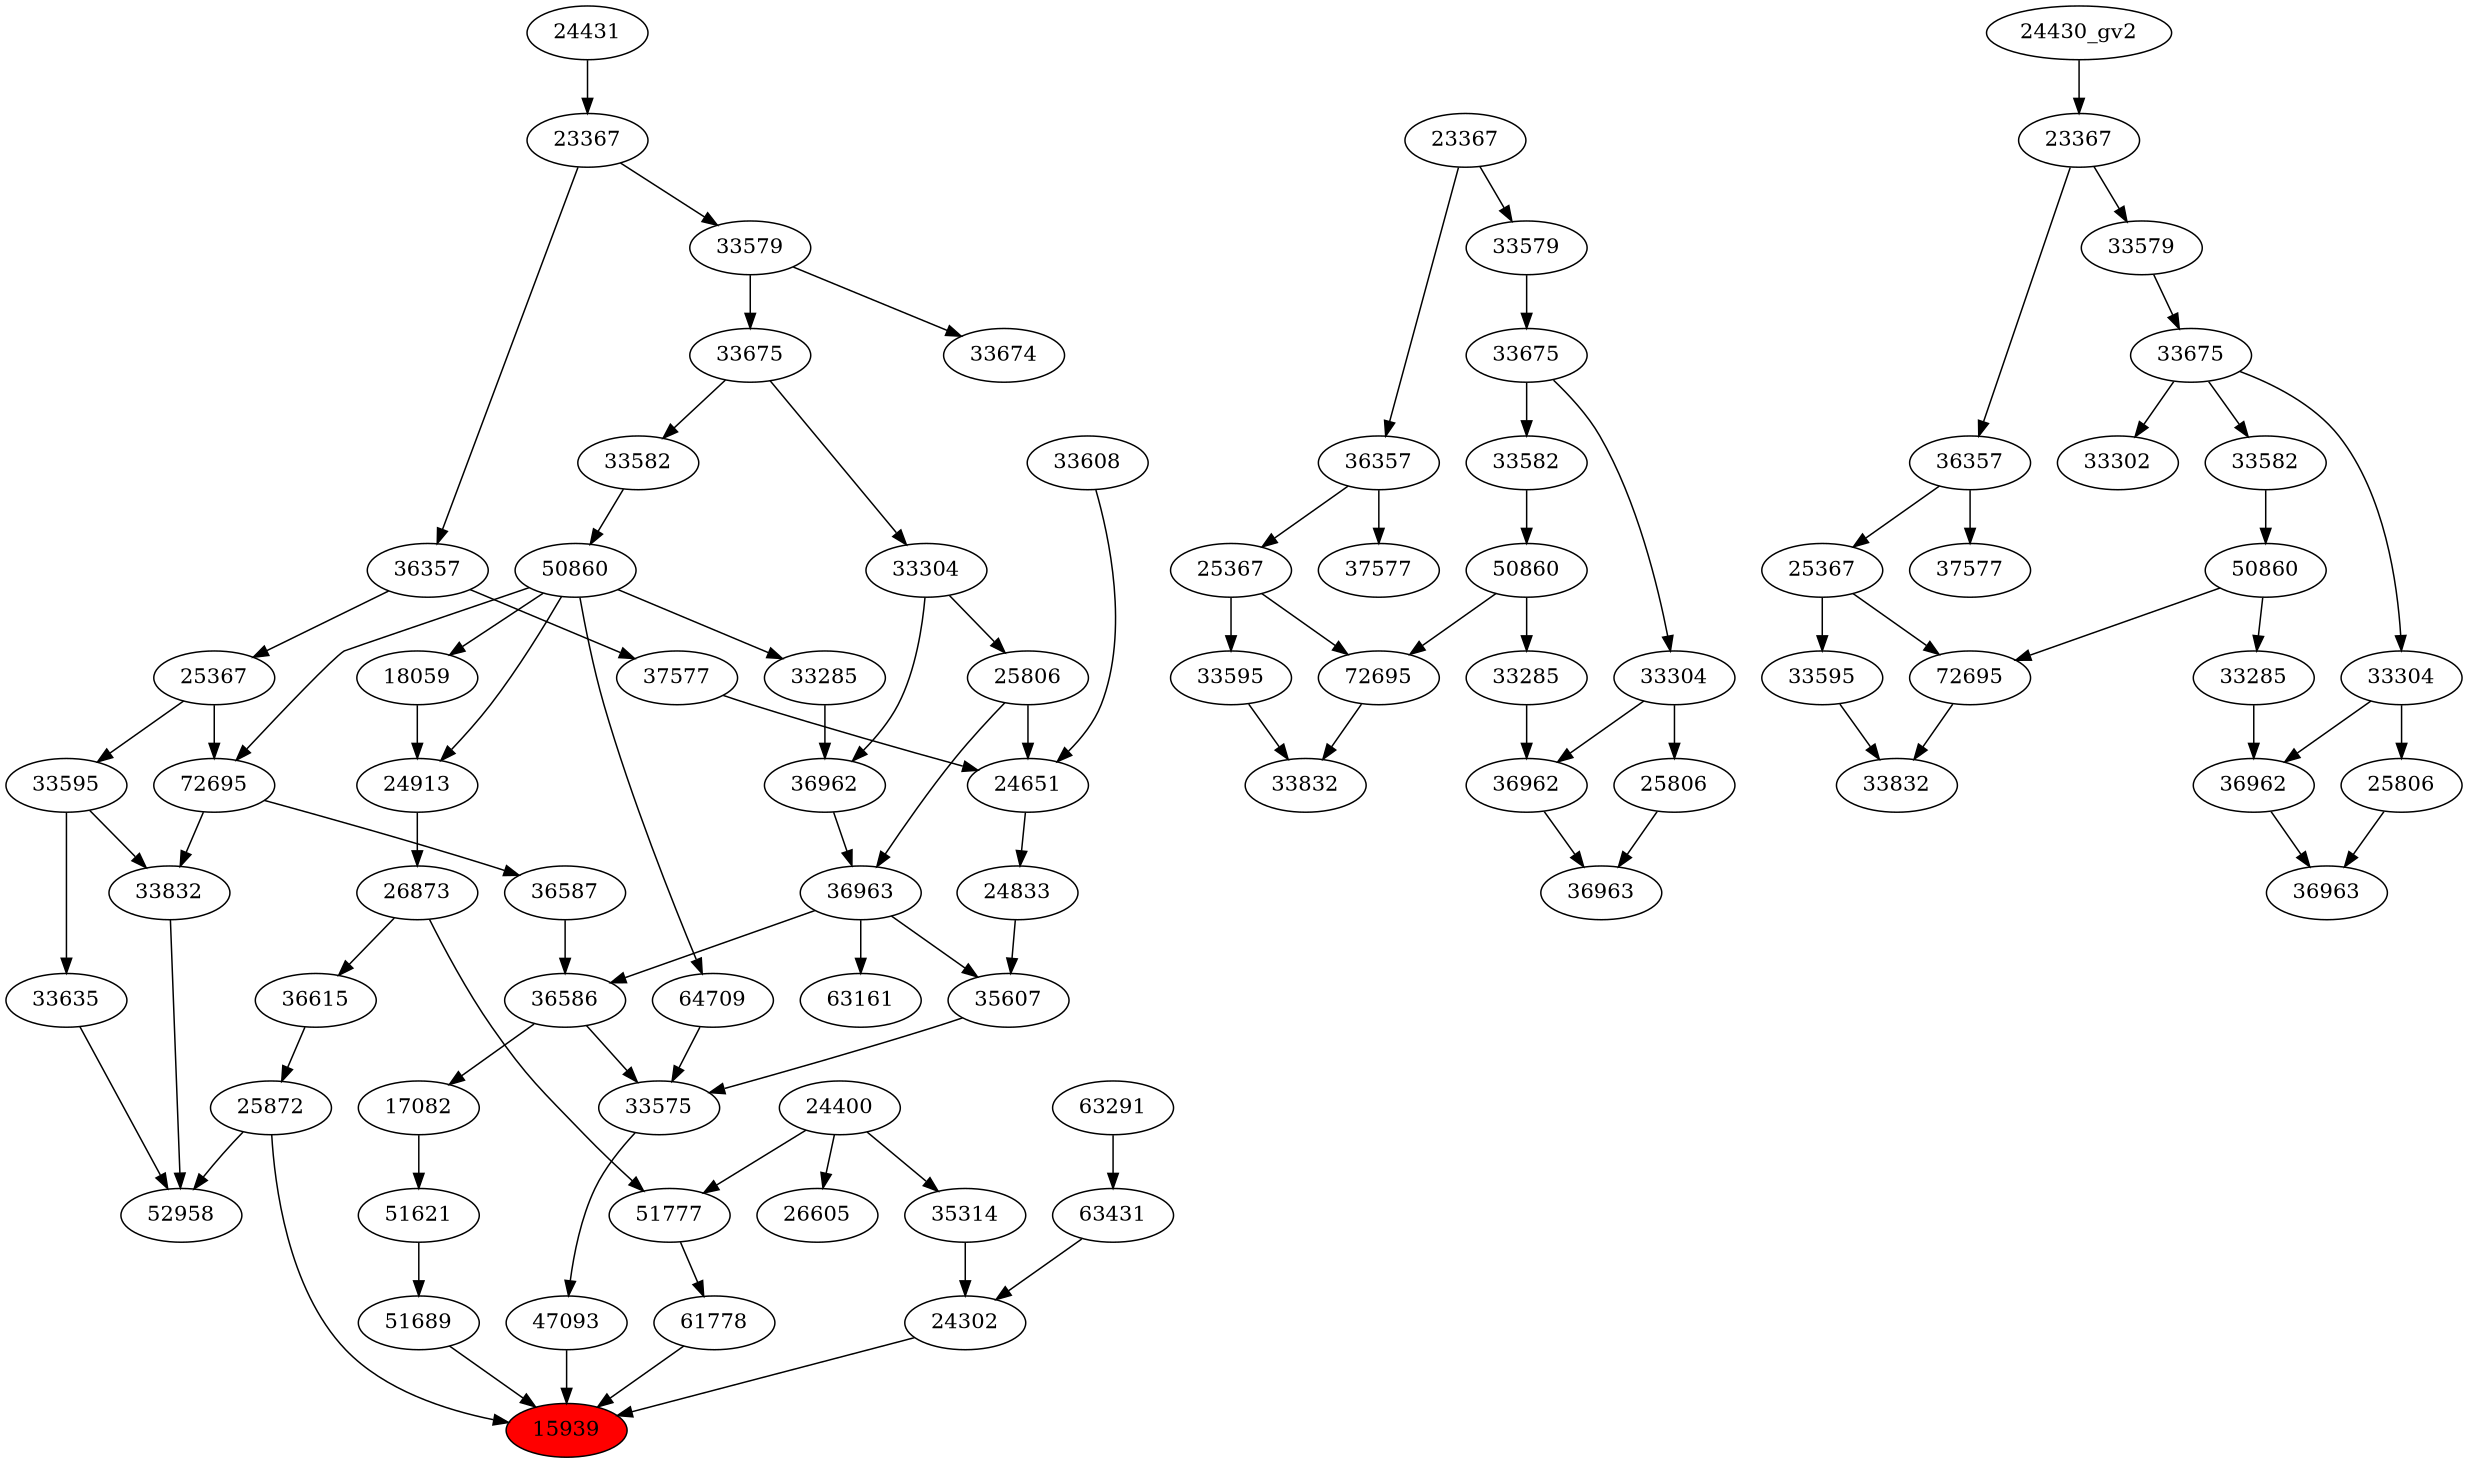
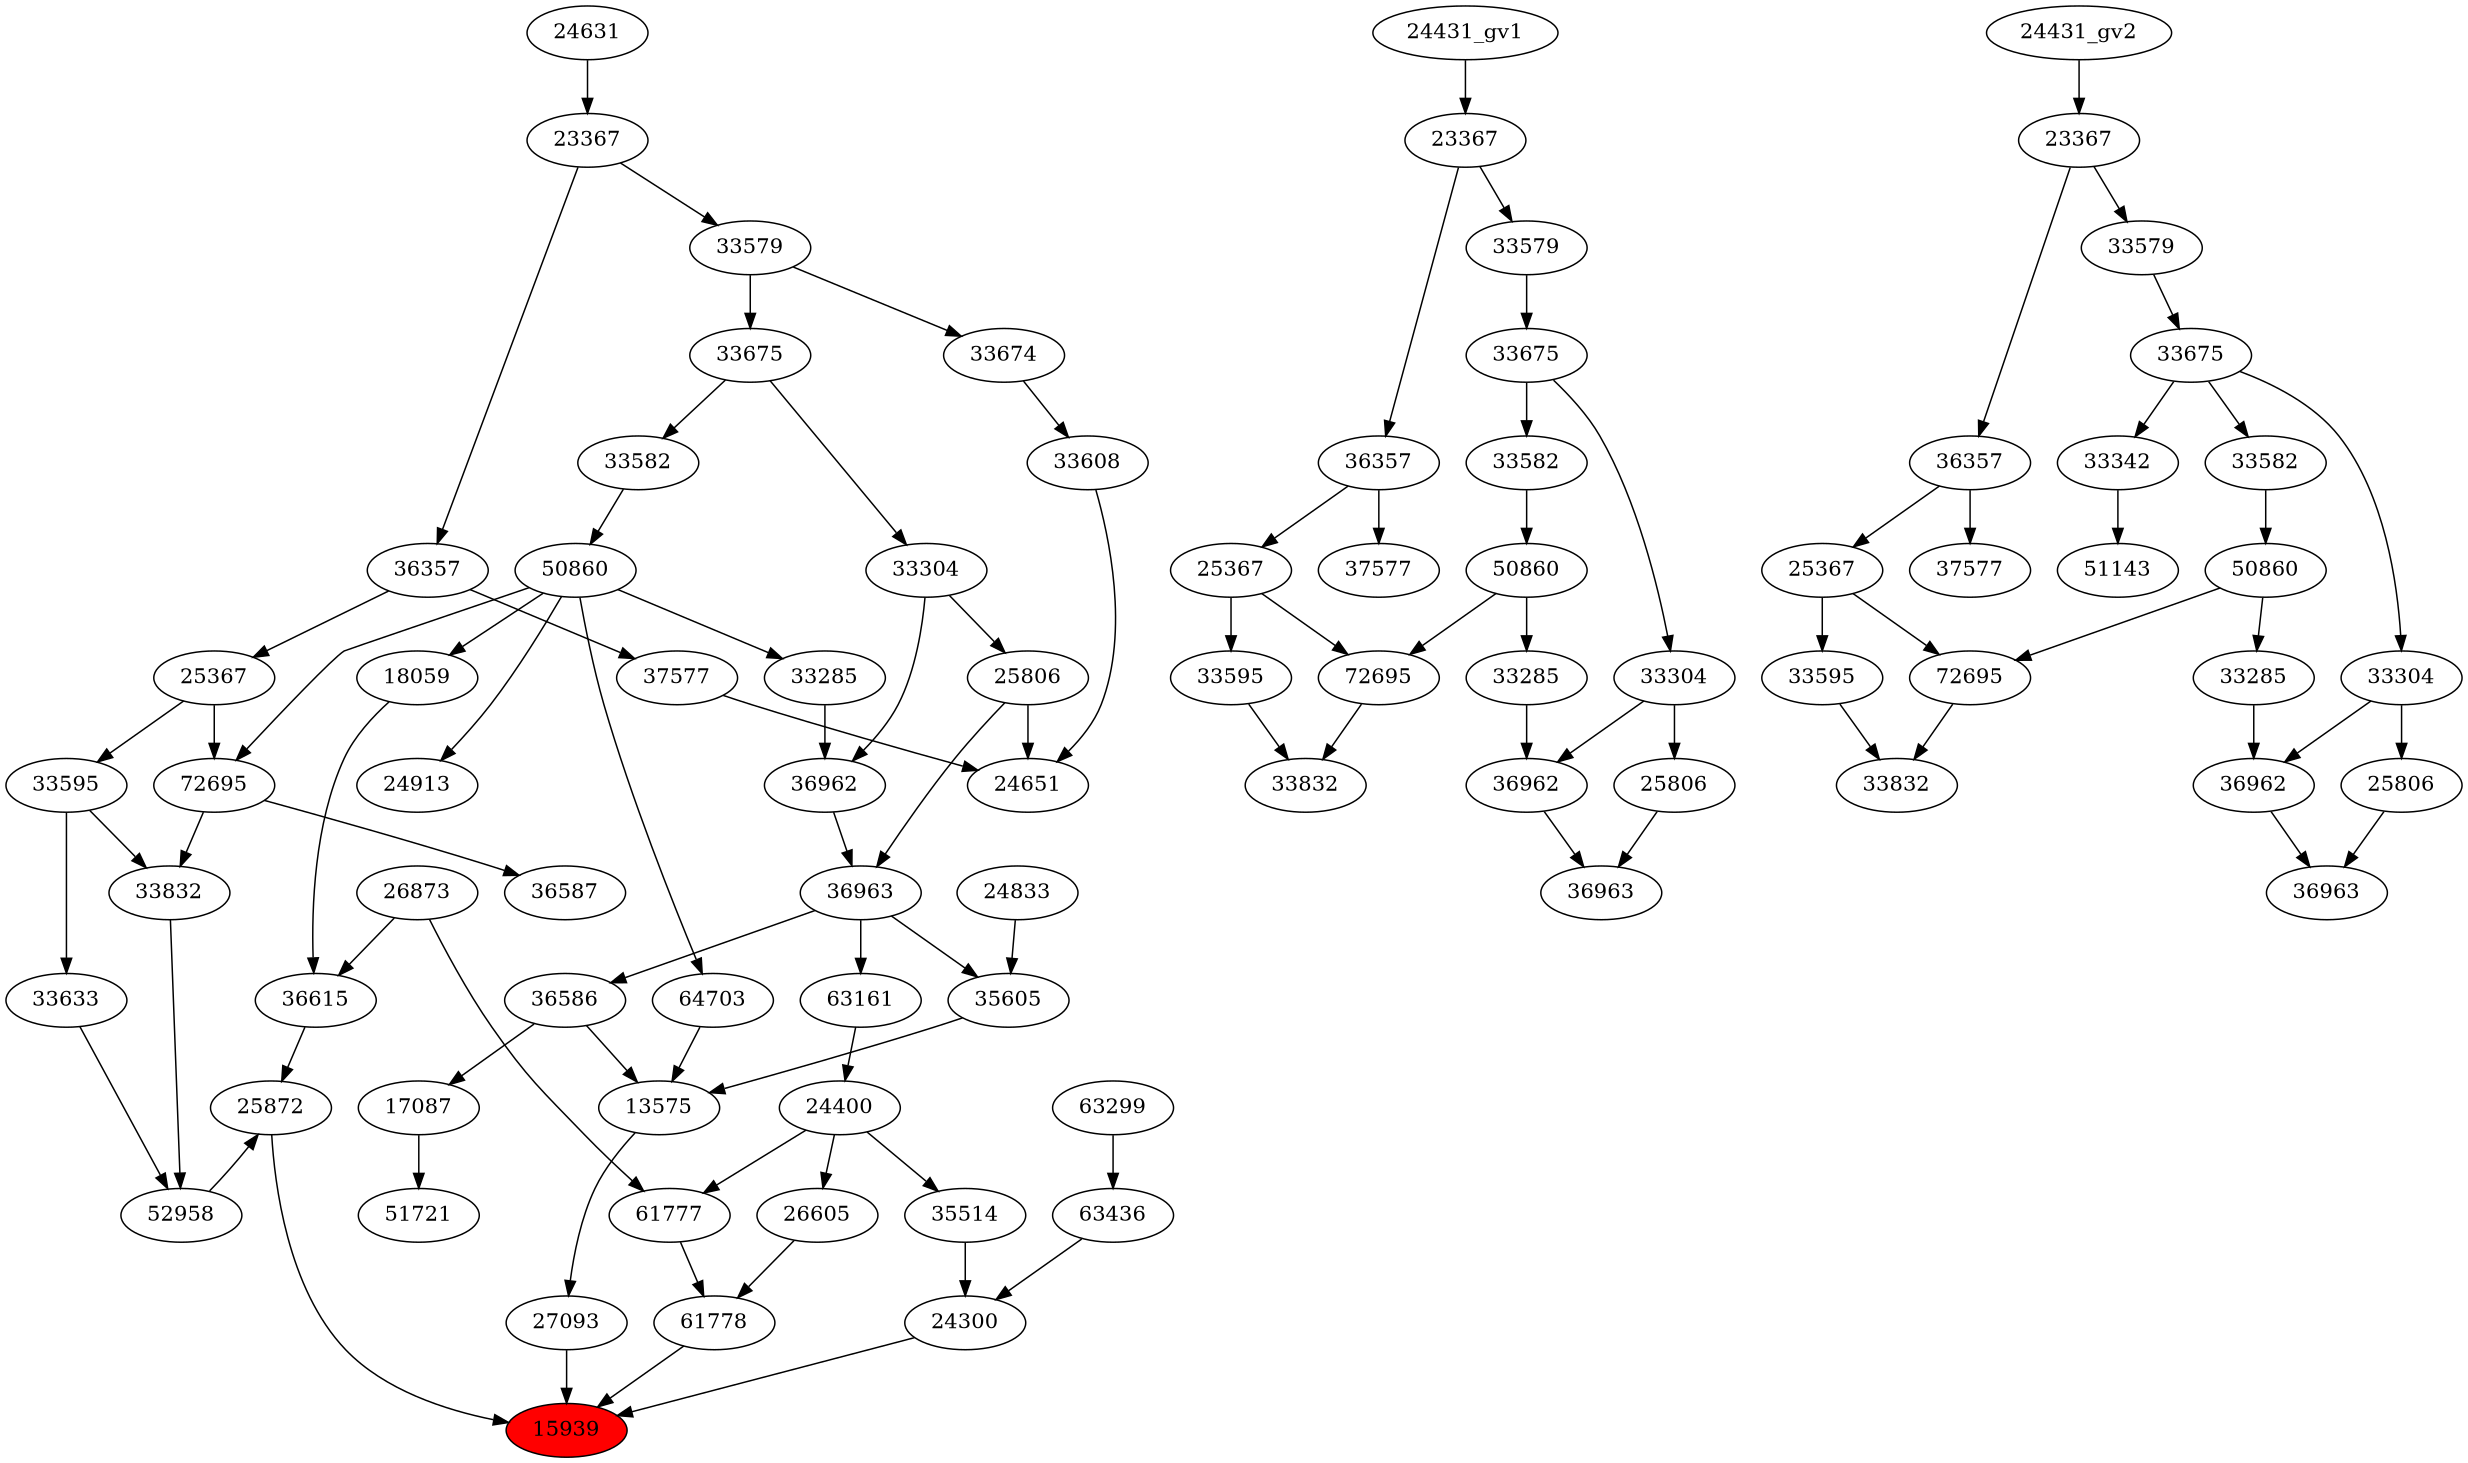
(588, 33) -> (588, 33)
none -> (1465, 33)
(2079, 33) -> (2079, 33)
none -> (1041, 403)
(2118, 463) -> (2118, 463)
none -> (2118, 570)
(417, 724) -> (323, 827)
(417, 832) -> none
(1023, 832) -> none
(565, 939) -> none
(66, 1000) -> (66, 1000)
(713, 1000) -> (713, 1000)
(1009, 1000) -> (1009, 1000)
none -> (853, 1042)
(419, 1108) -> (419, 1108)
(659, 1108) -> (659, 1108)
(1113, 1108) -> (1113, 1108)
(223, 1154) -> (230, 1169)
(419, 1215) -> (419, 1215)
(670, 1215) -> (670, 1215)
(965, 1215) -> (965, 1215)
(1113, 1215) -> (1113, 1215)
none -> (771, 1264)
(419, 1323) -> none
(567, 1323) -> (567, 1323)
(965, 1323) -> (965, 1323)
